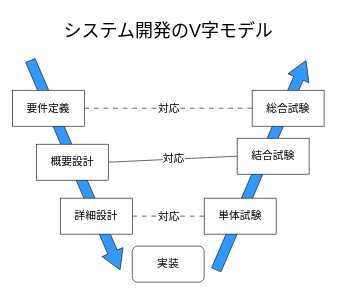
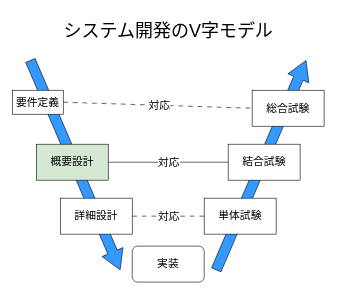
(48, 108) -> (38, 102)
(273, 156) -> (264, 162)
(72, 162) -> (72, 162)
